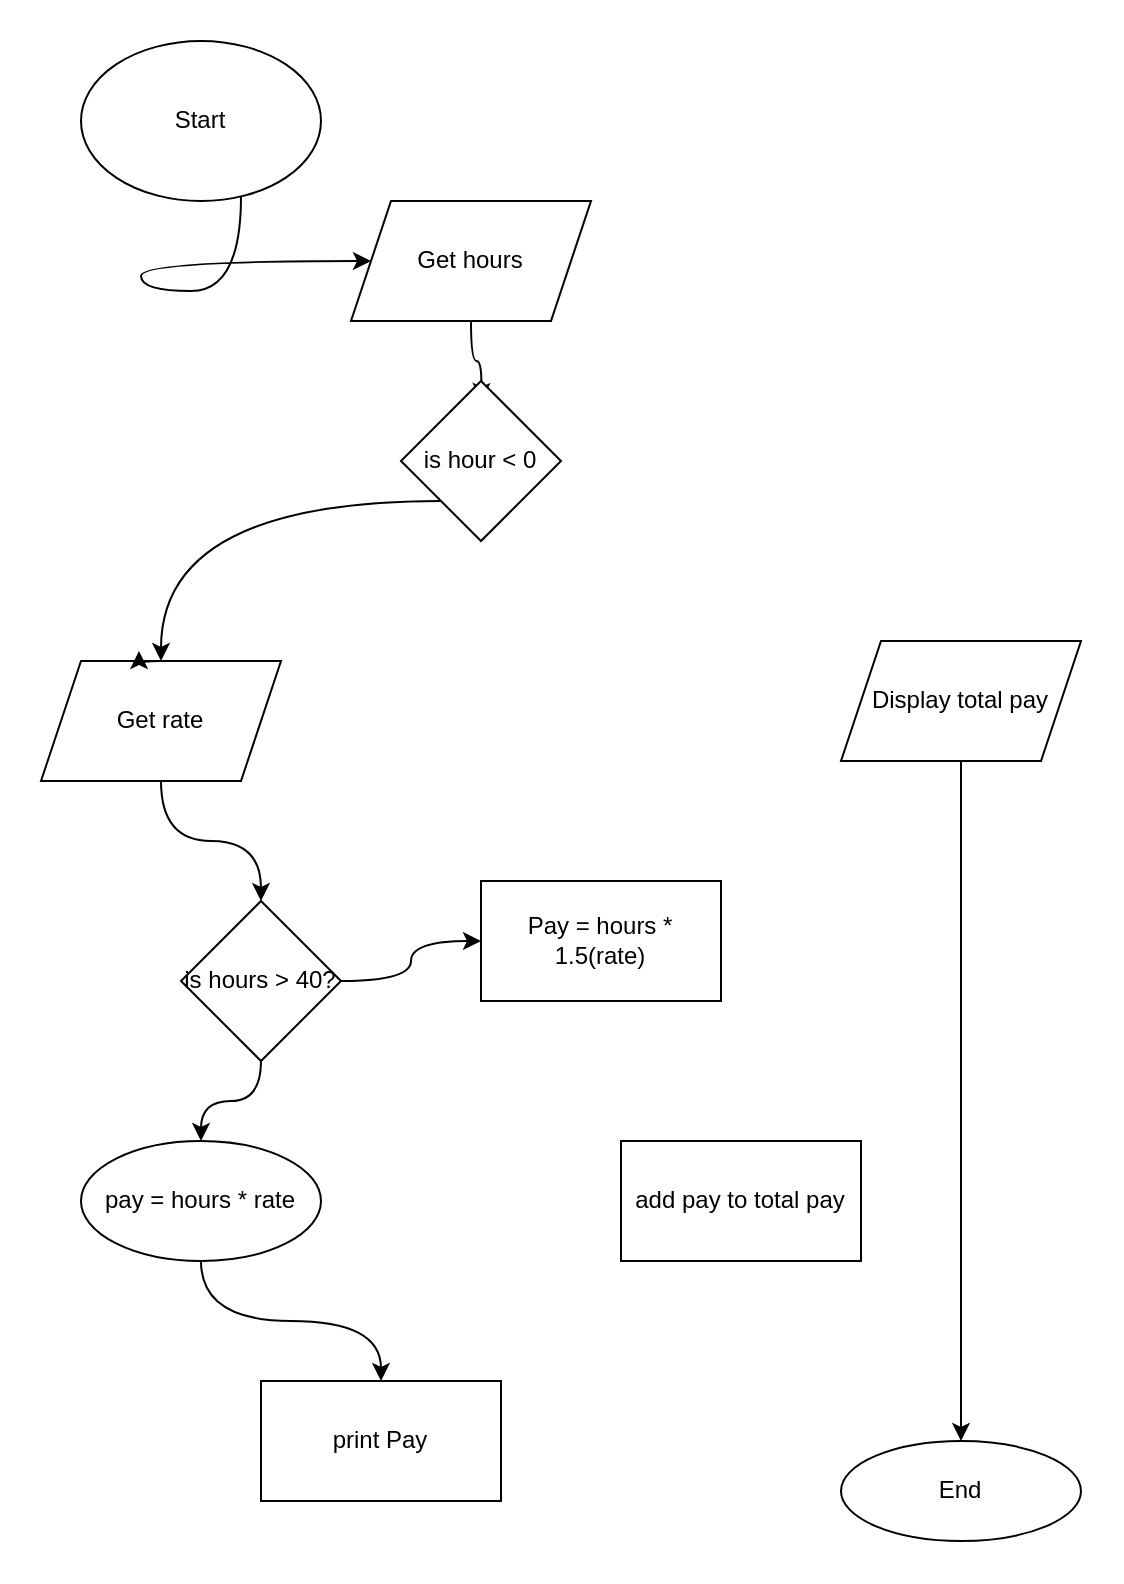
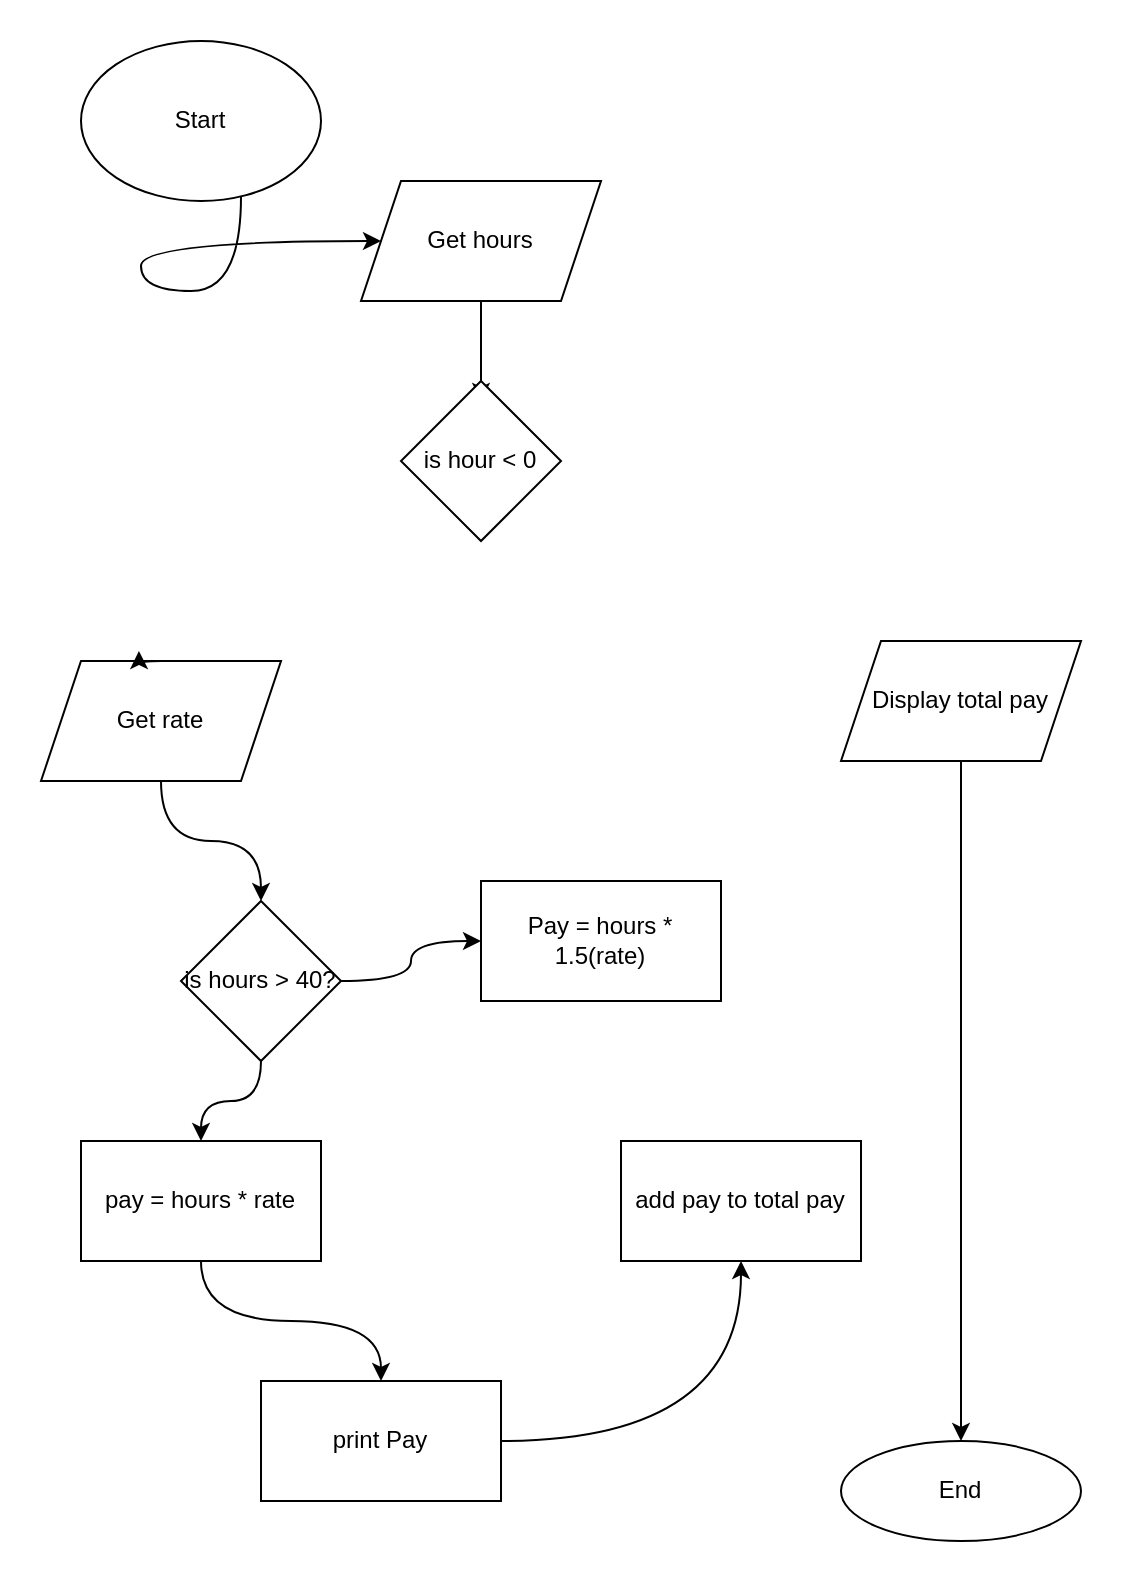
(471, 261) -> (481, 241)
(267, 523) -> none
(201, 1201) -> (201, 1201)
none -> (662, 1410)
